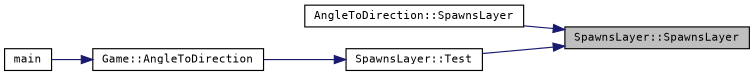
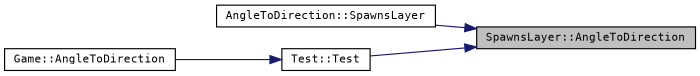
(657, 38) -> (586, 38)
(28, 60) -> none
(414, 60) -> (326, 60)
